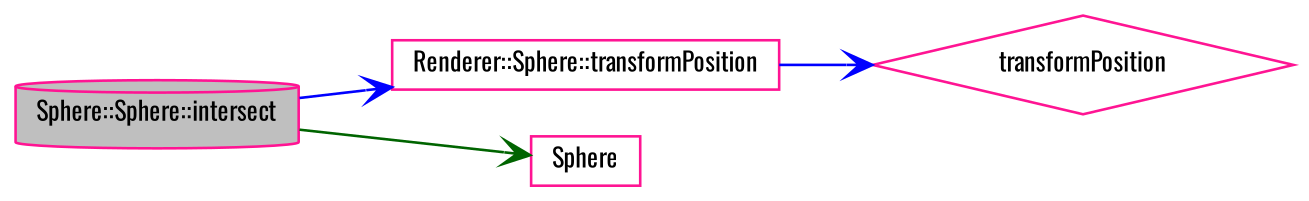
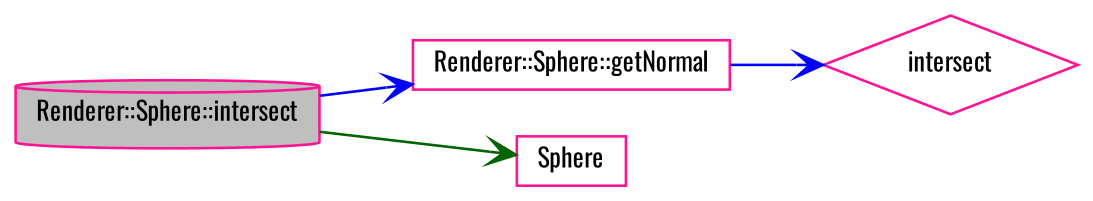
(586, 65) -> (571, 65)
(1083, 65) -> (951, 65)
(157, 114) -> (168, 114)
